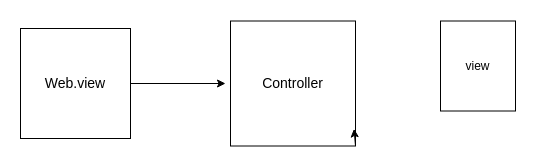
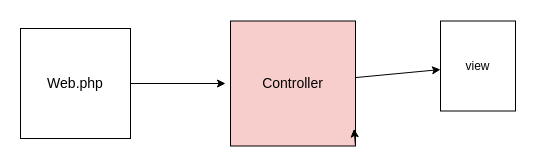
none -> (394, 74)
(76, 84) -> (76, 84)
(293, 84) -> (293, 84)
